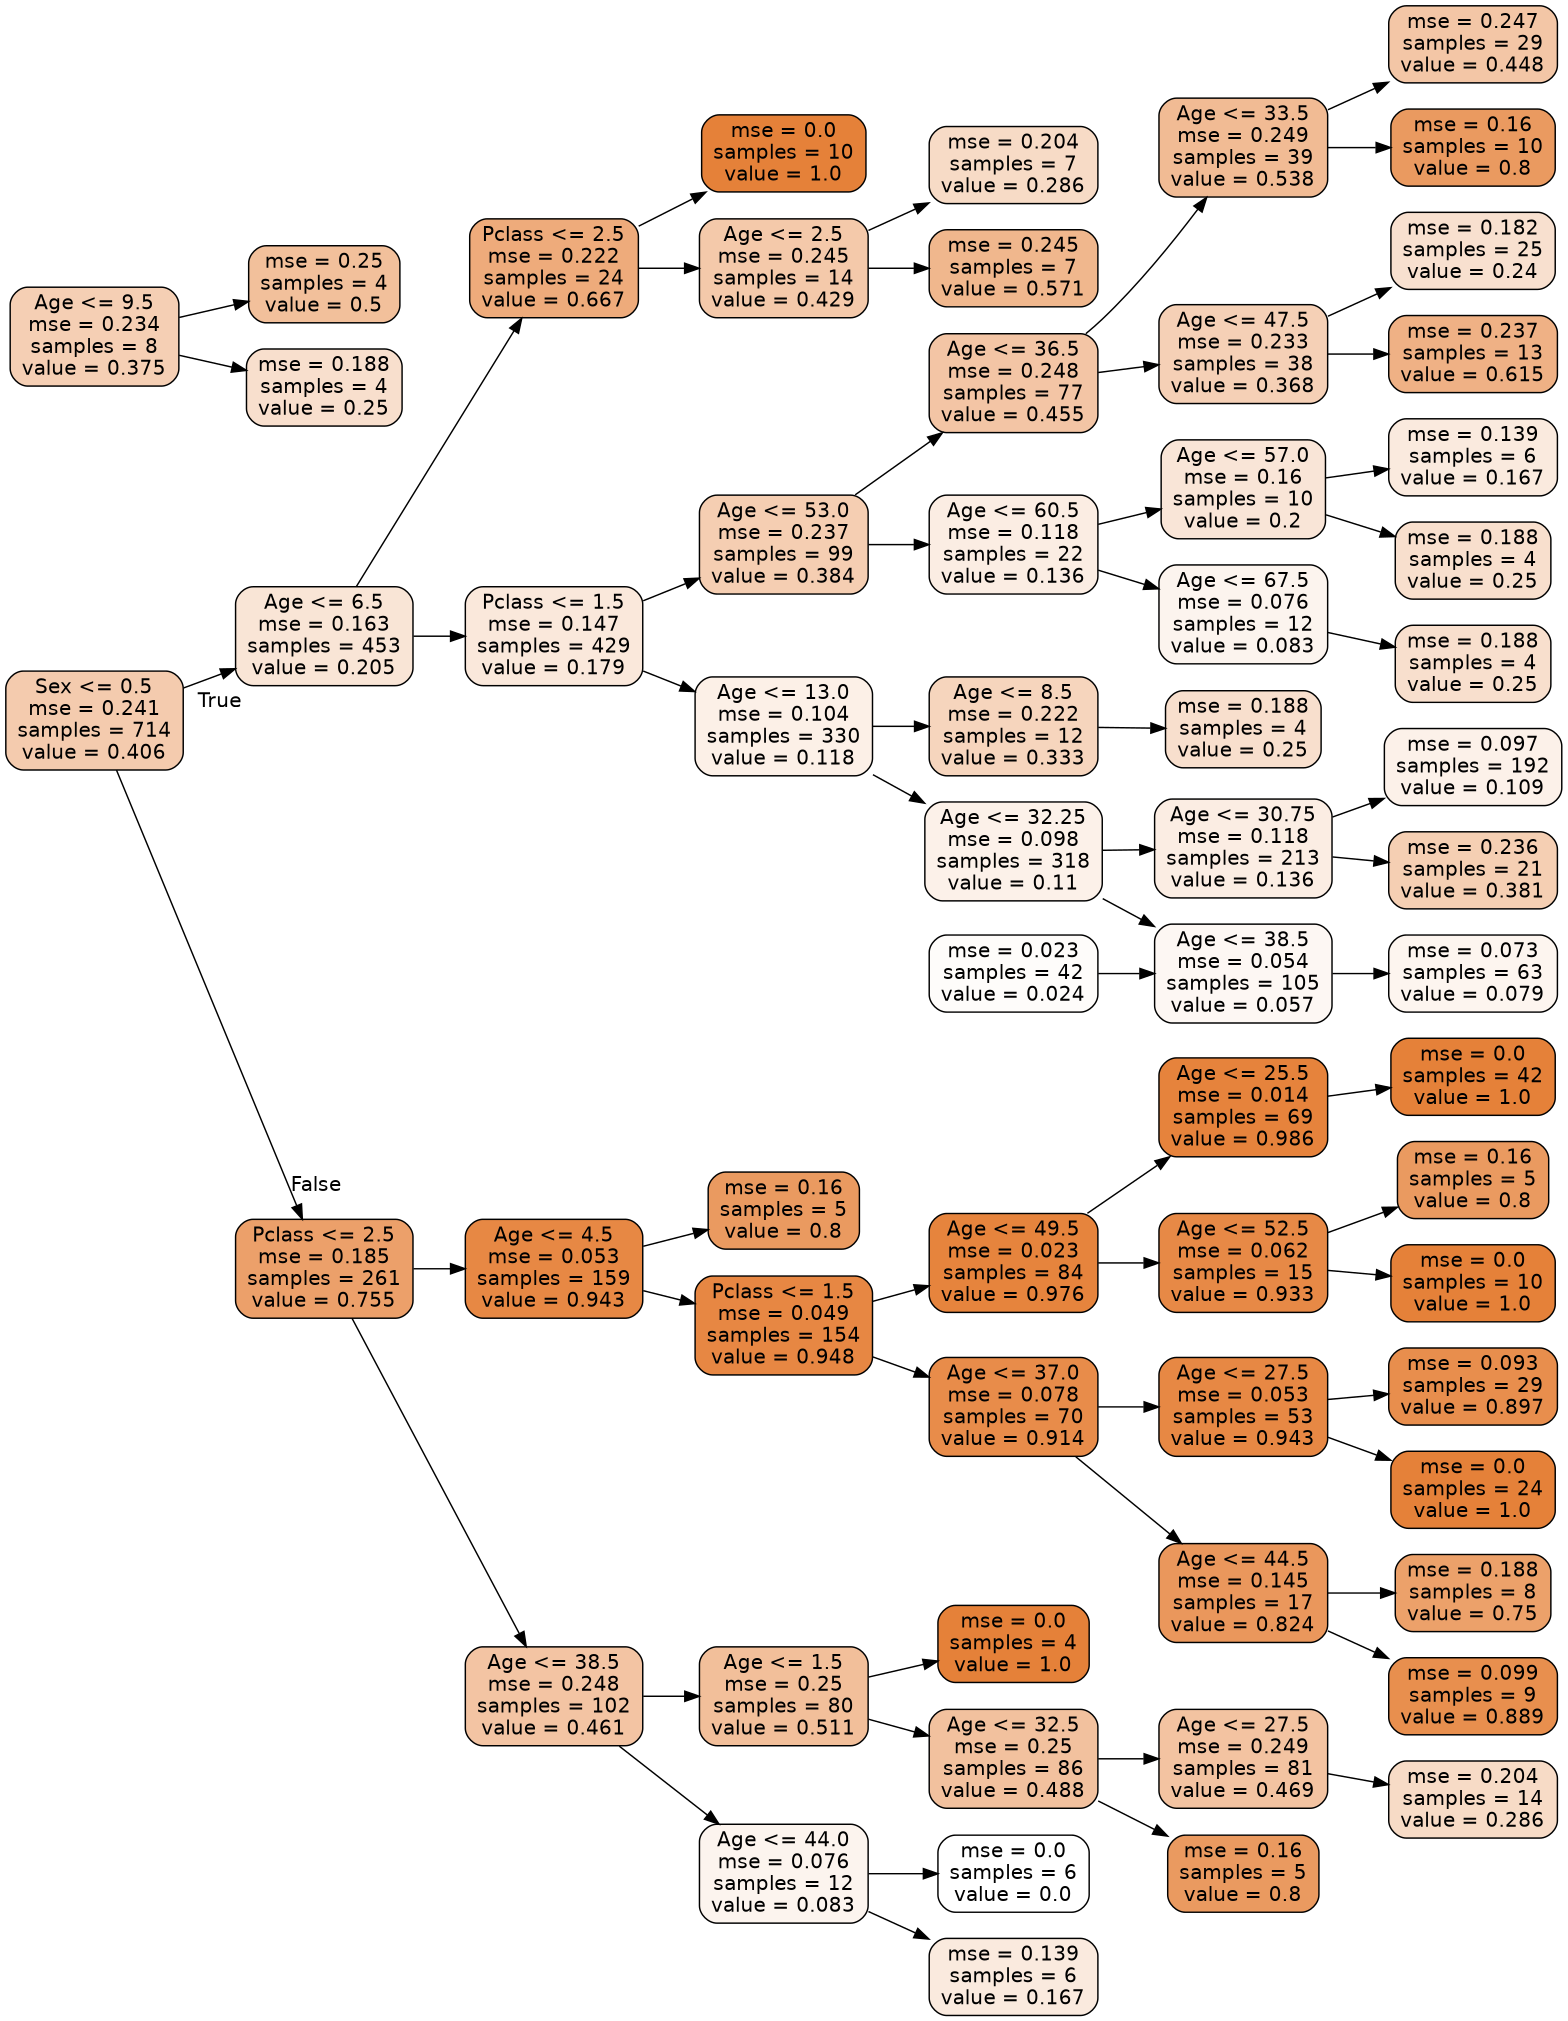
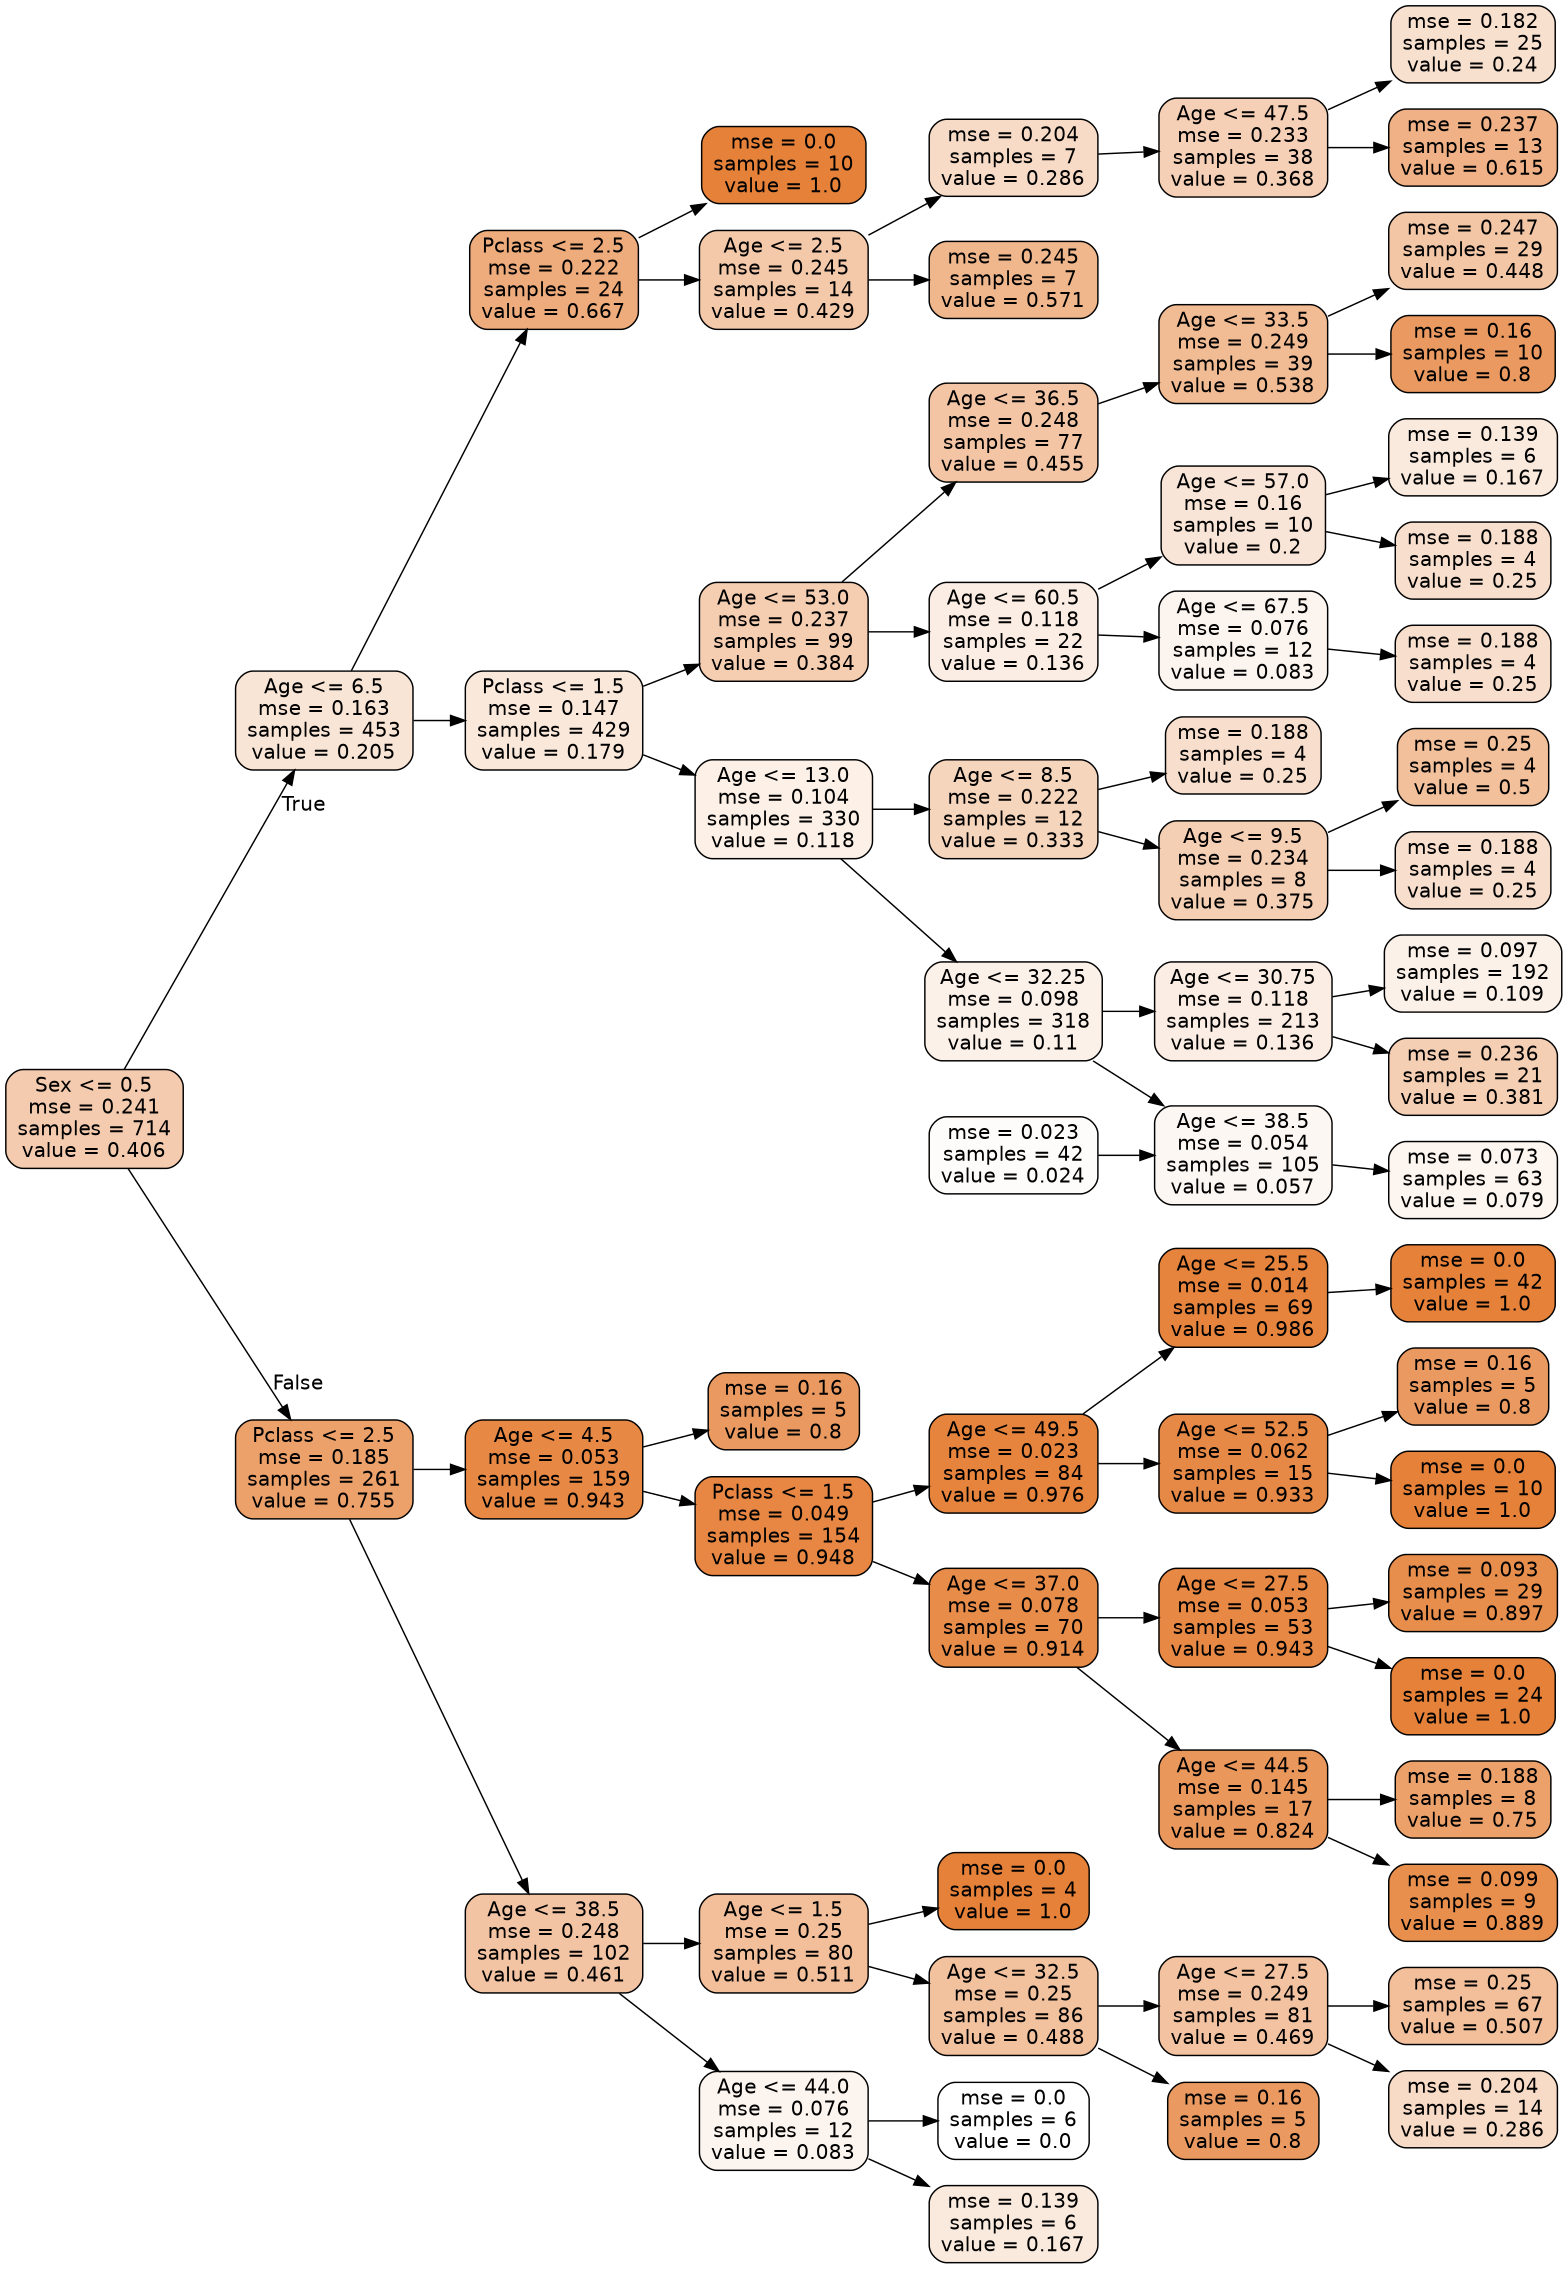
(1121, 370) -> (1121, 153)
none -> (1121, 838)
none -> (1473, 2006)
